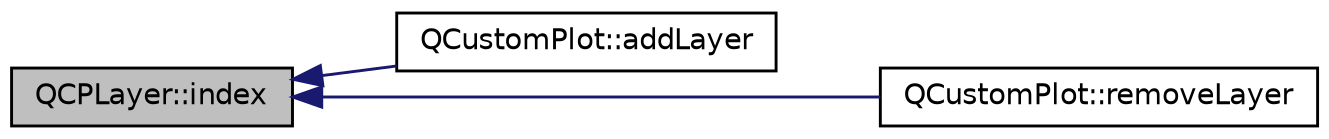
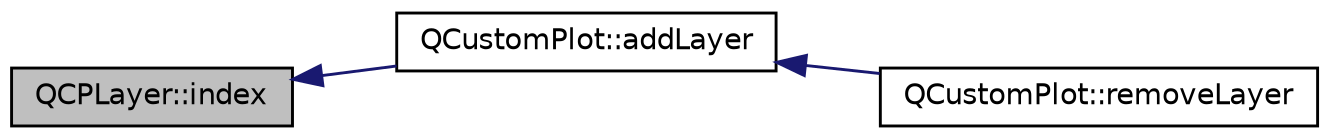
(601, 97) -> (843, 70)
